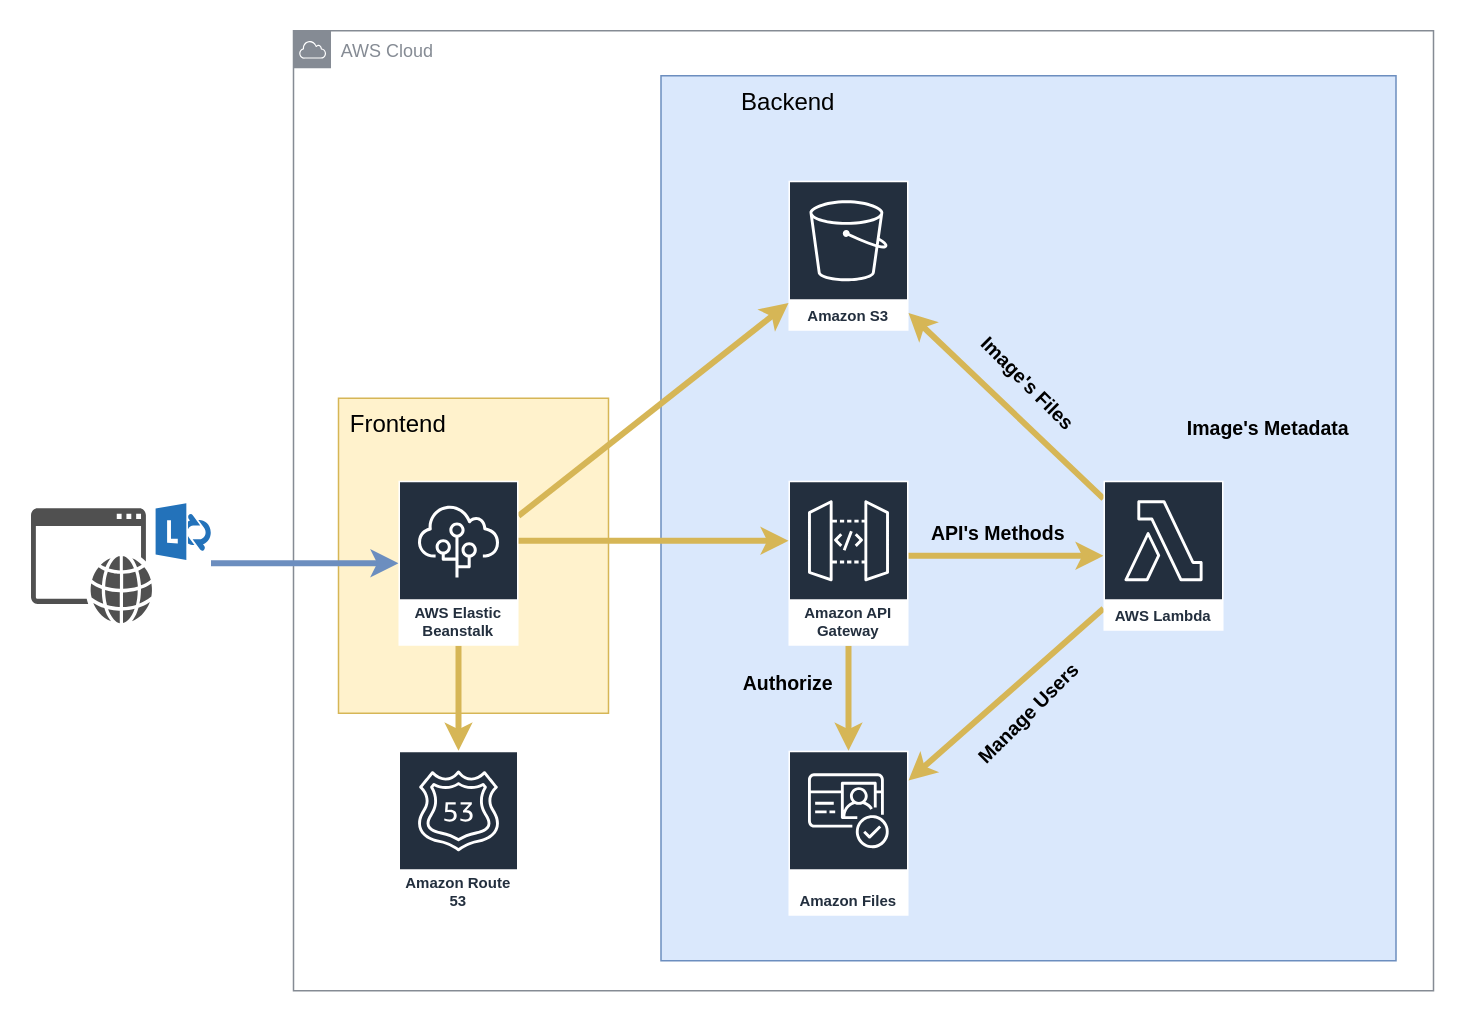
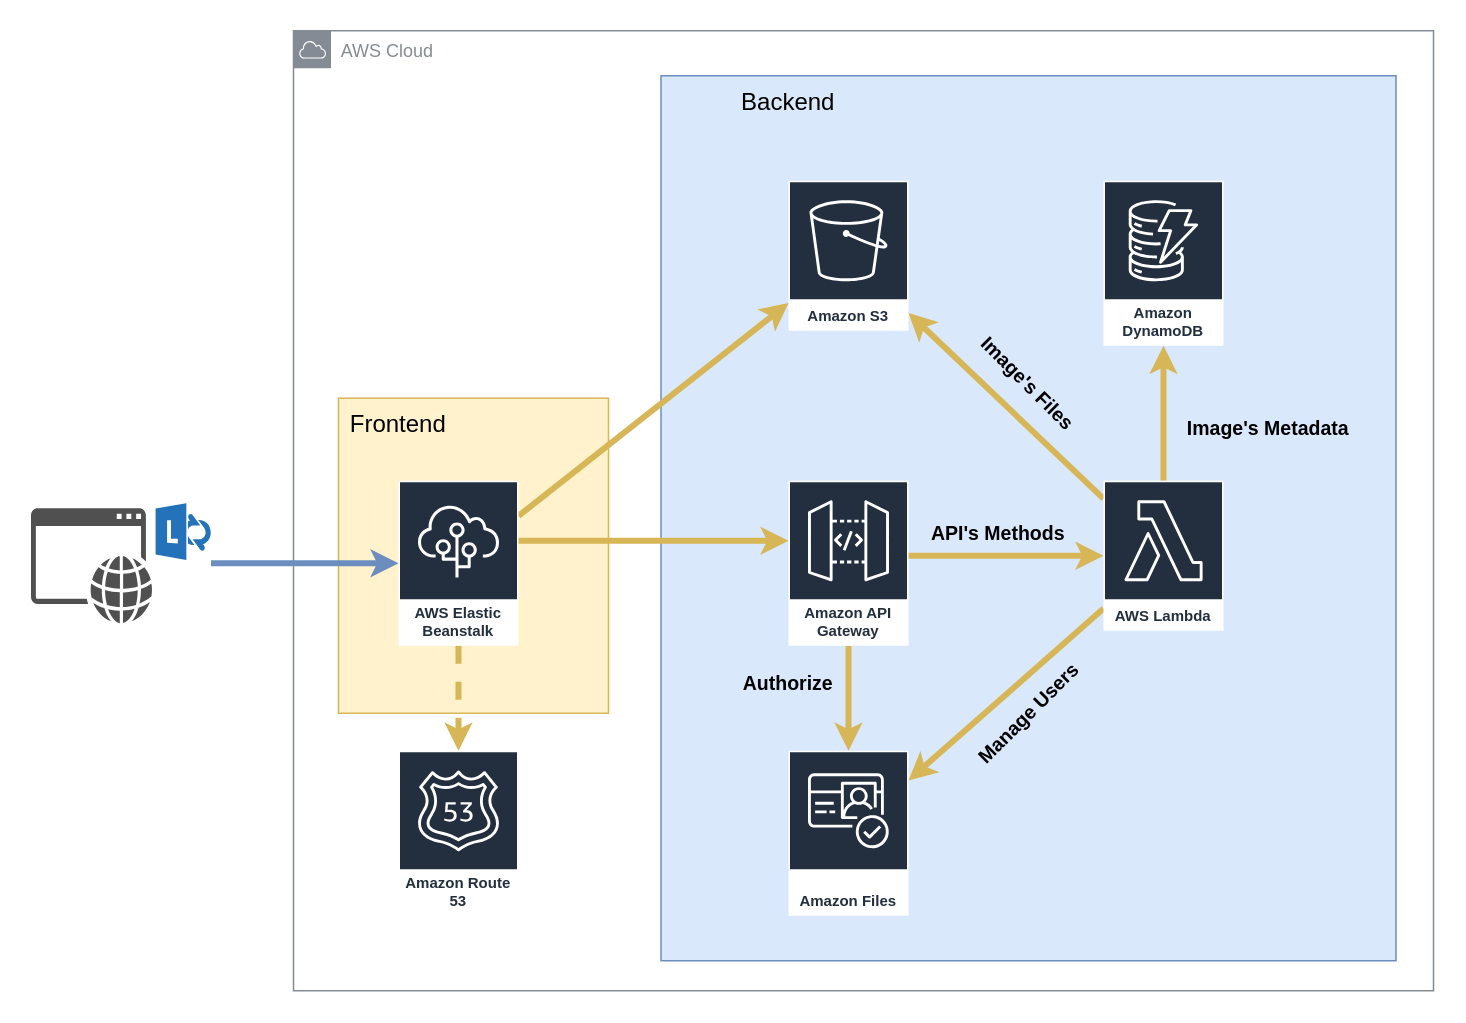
none -> (1163, 263)
none -> (1163, 423)
(458, 672) -> (458, 672)
